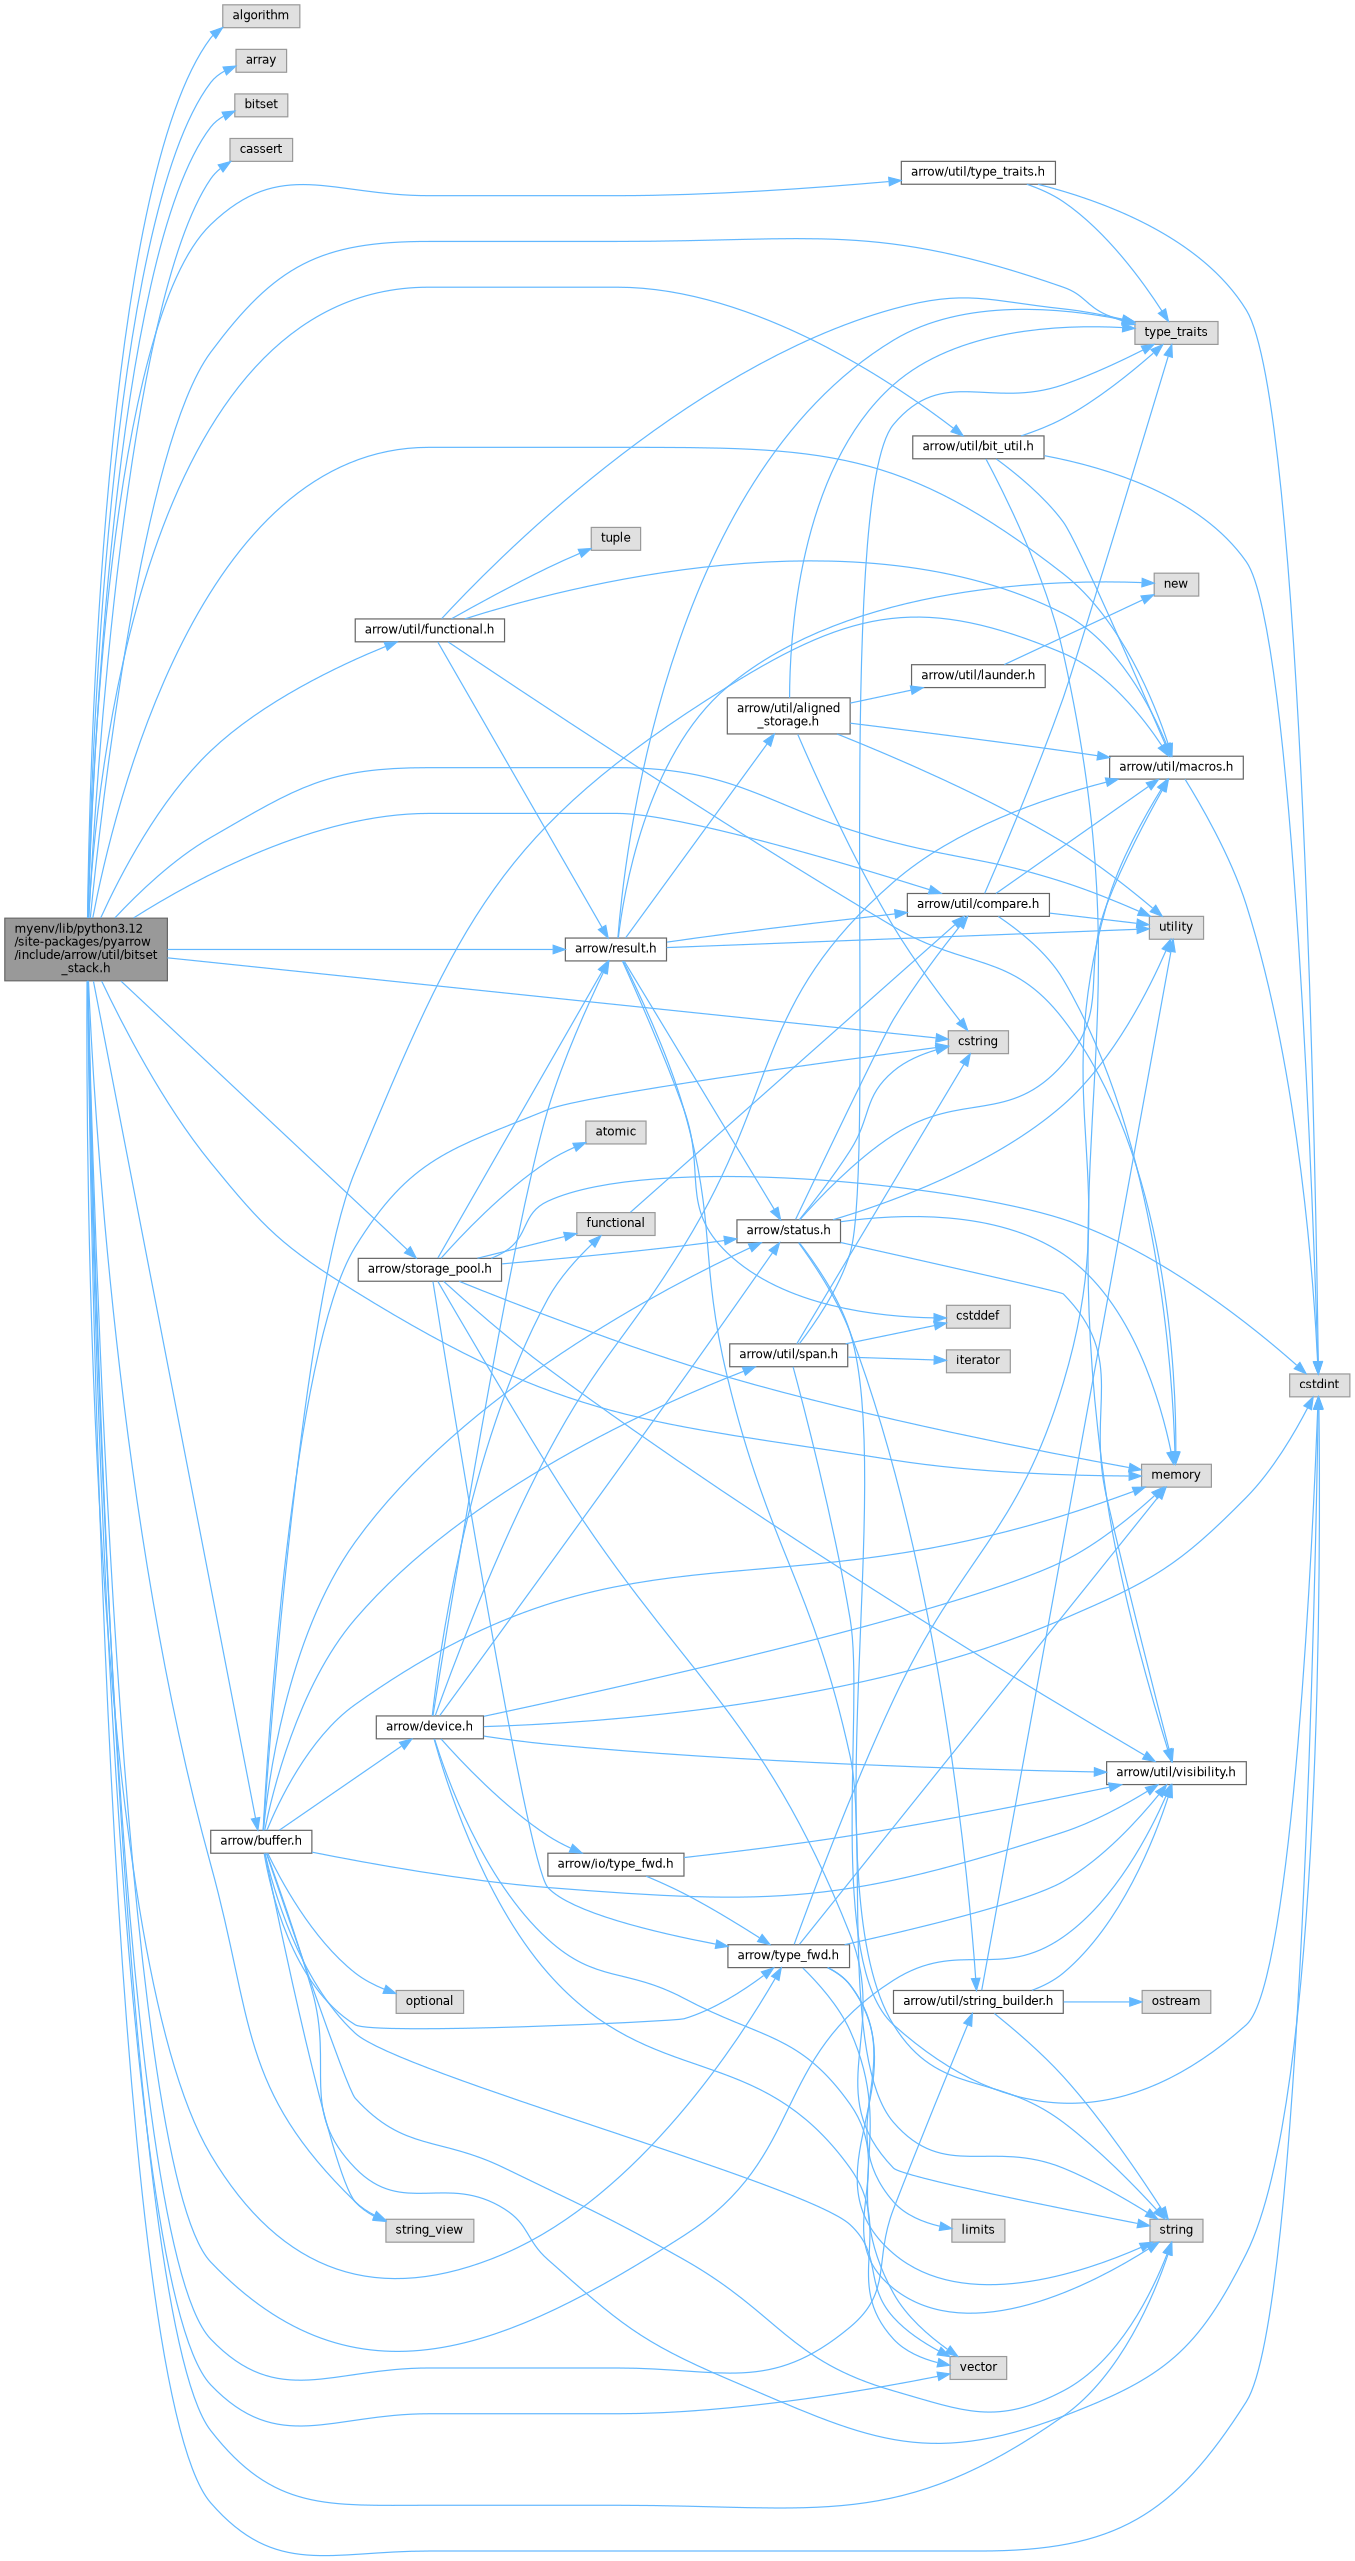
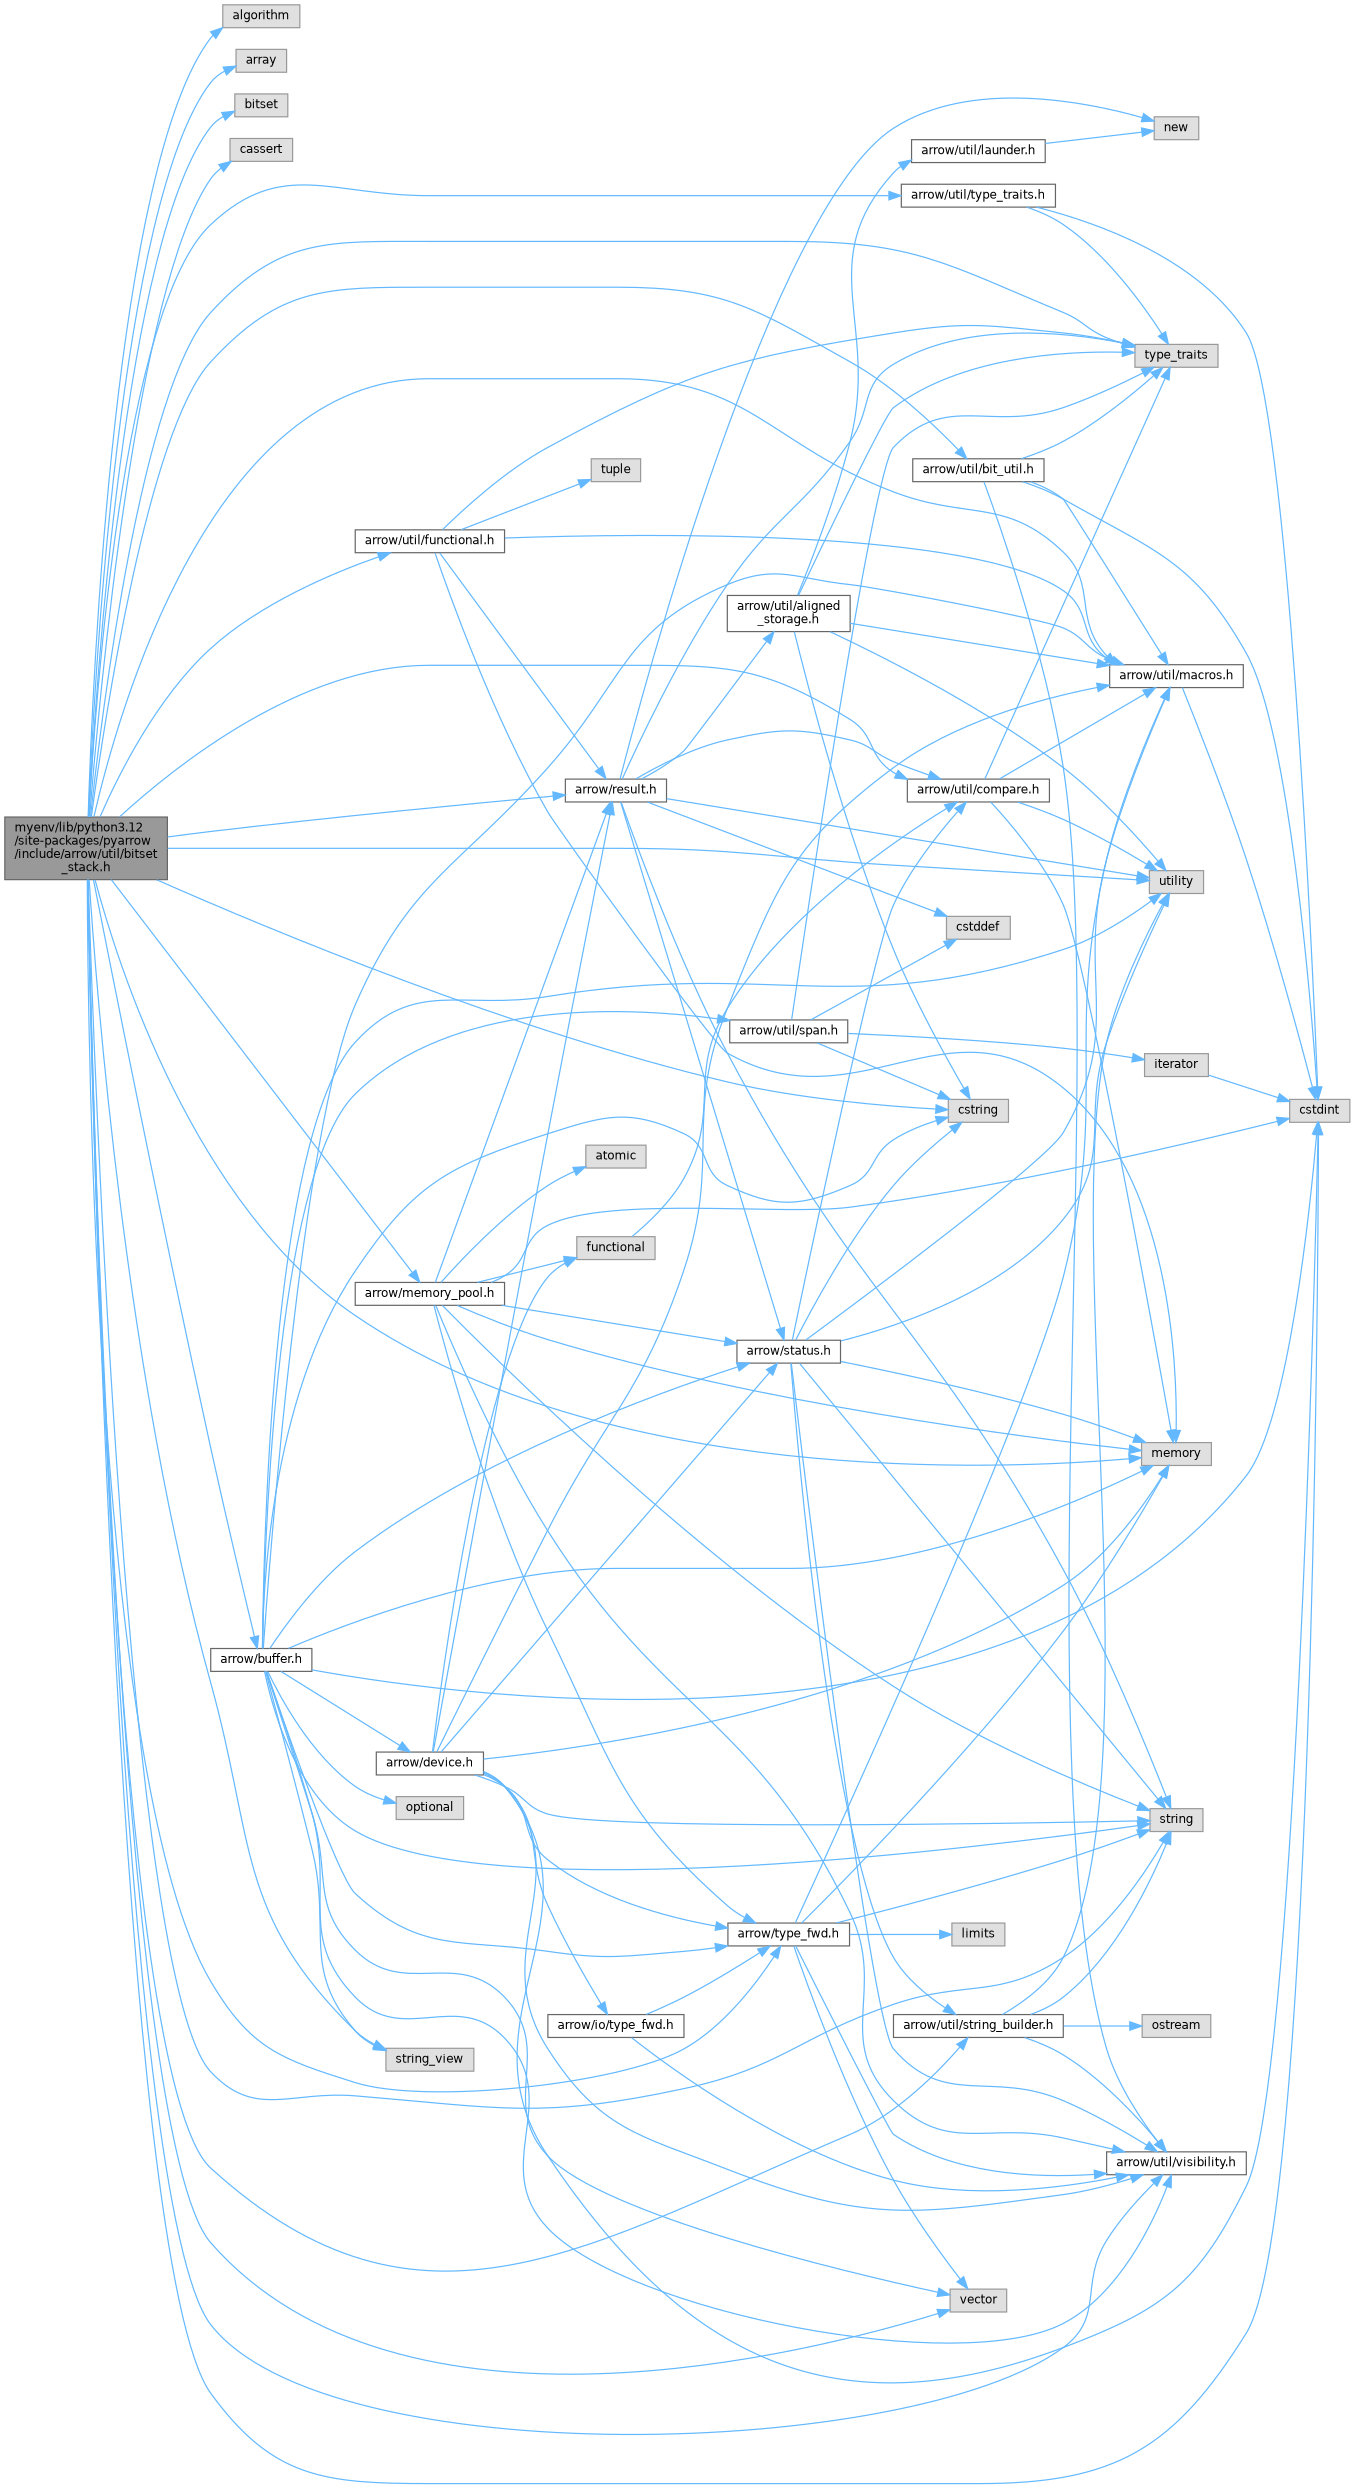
none -> (411, 1006)
(430, 1270) -> (430, 1294)
(688, 2061) -> (578, 1879)
(1045, 2101) -> (1243, 1086)
